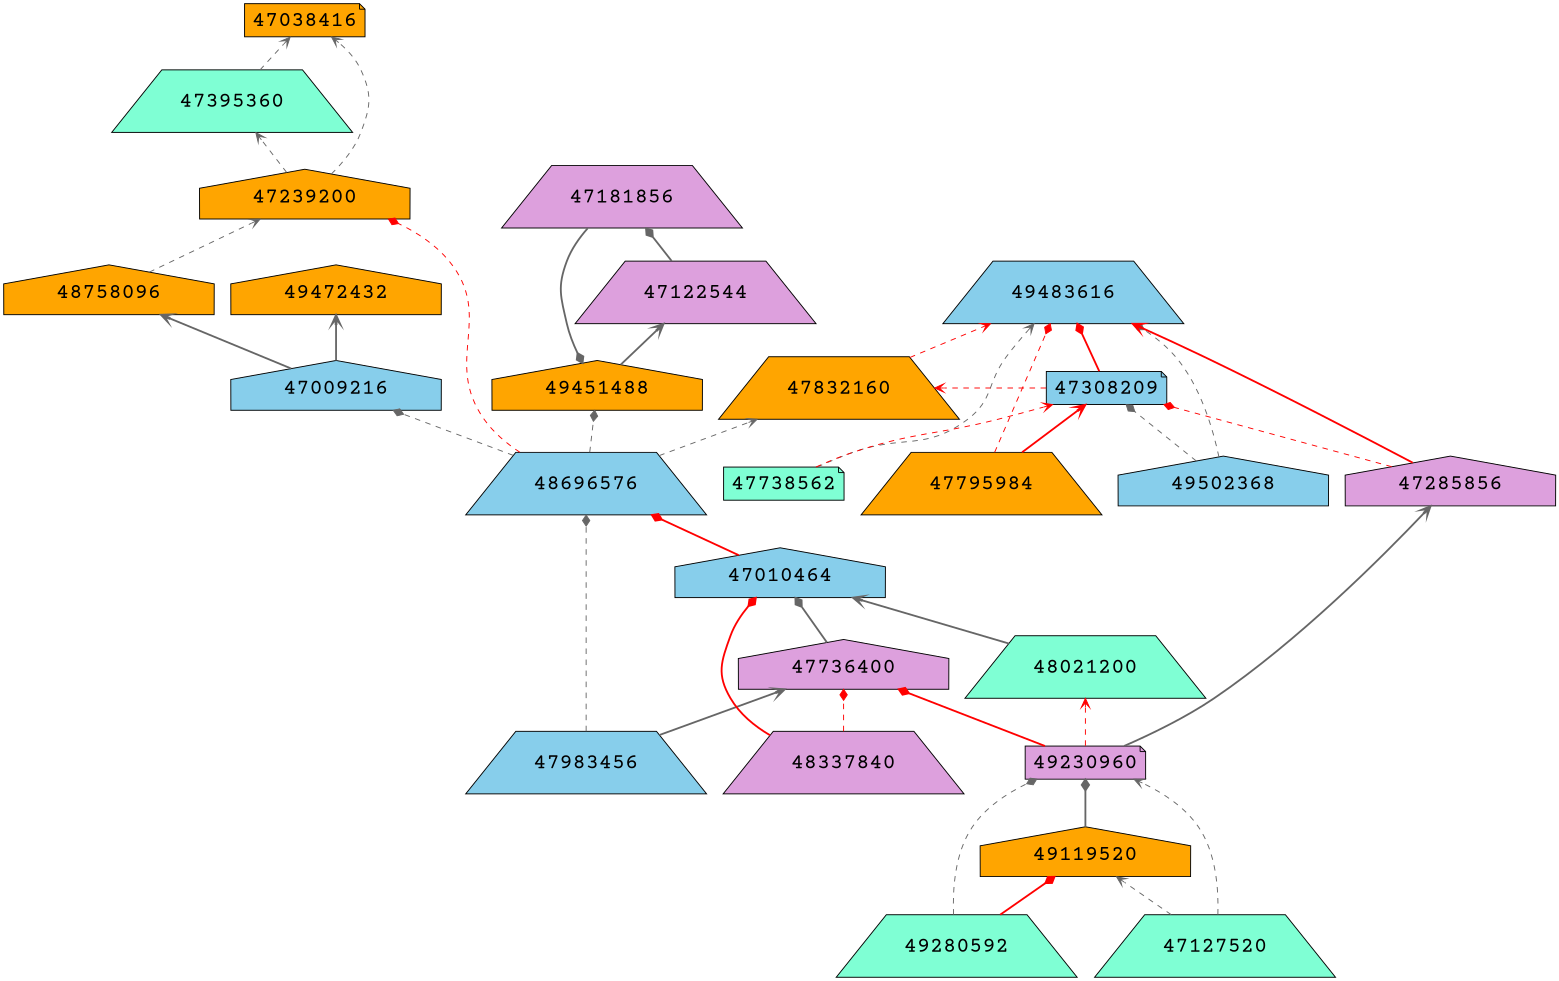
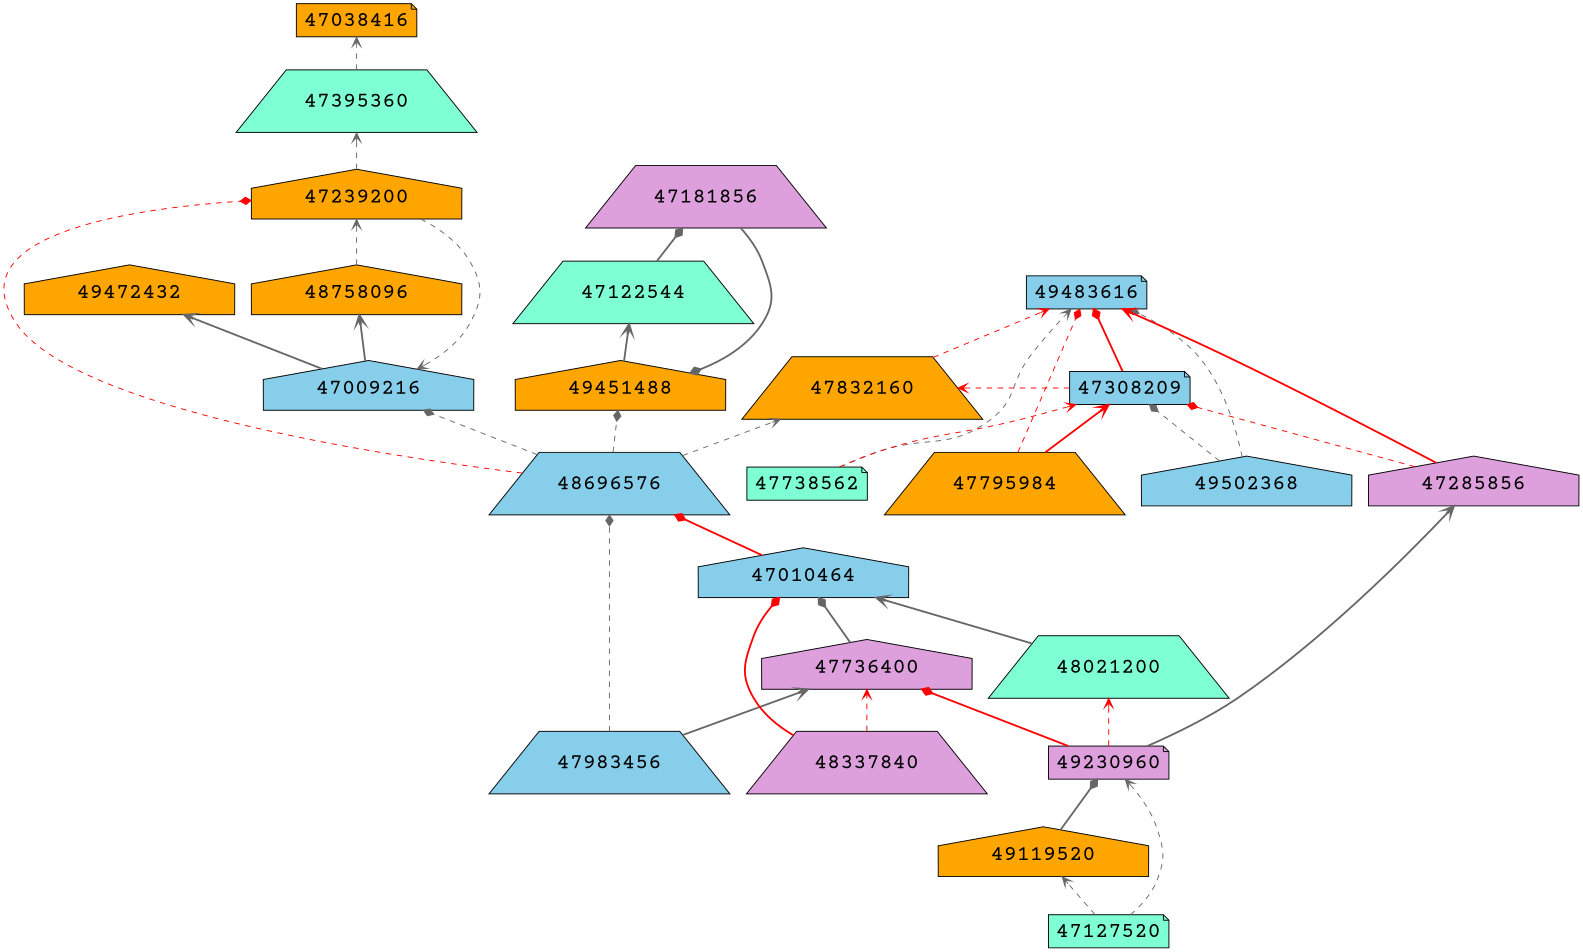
(368, 109) -> (480, 290)
(696, 292) -> (633, 292)
(1063, 292) -> (1087, 292)
(844, 716) -> (867, 715)
(957, 946) -> none
(1215, 946) -> (1109, 931)
